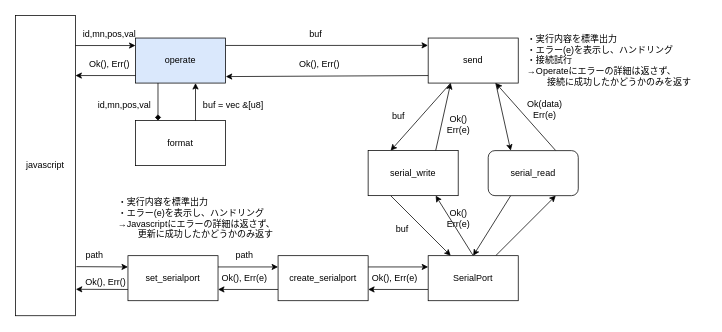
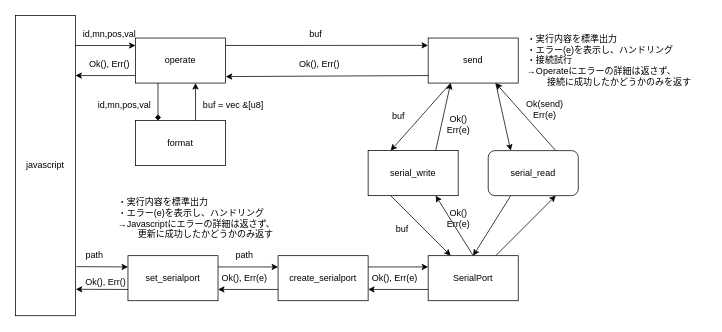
(180, 60) -> (180, 60)
(545, 109) -> (545, 109)
